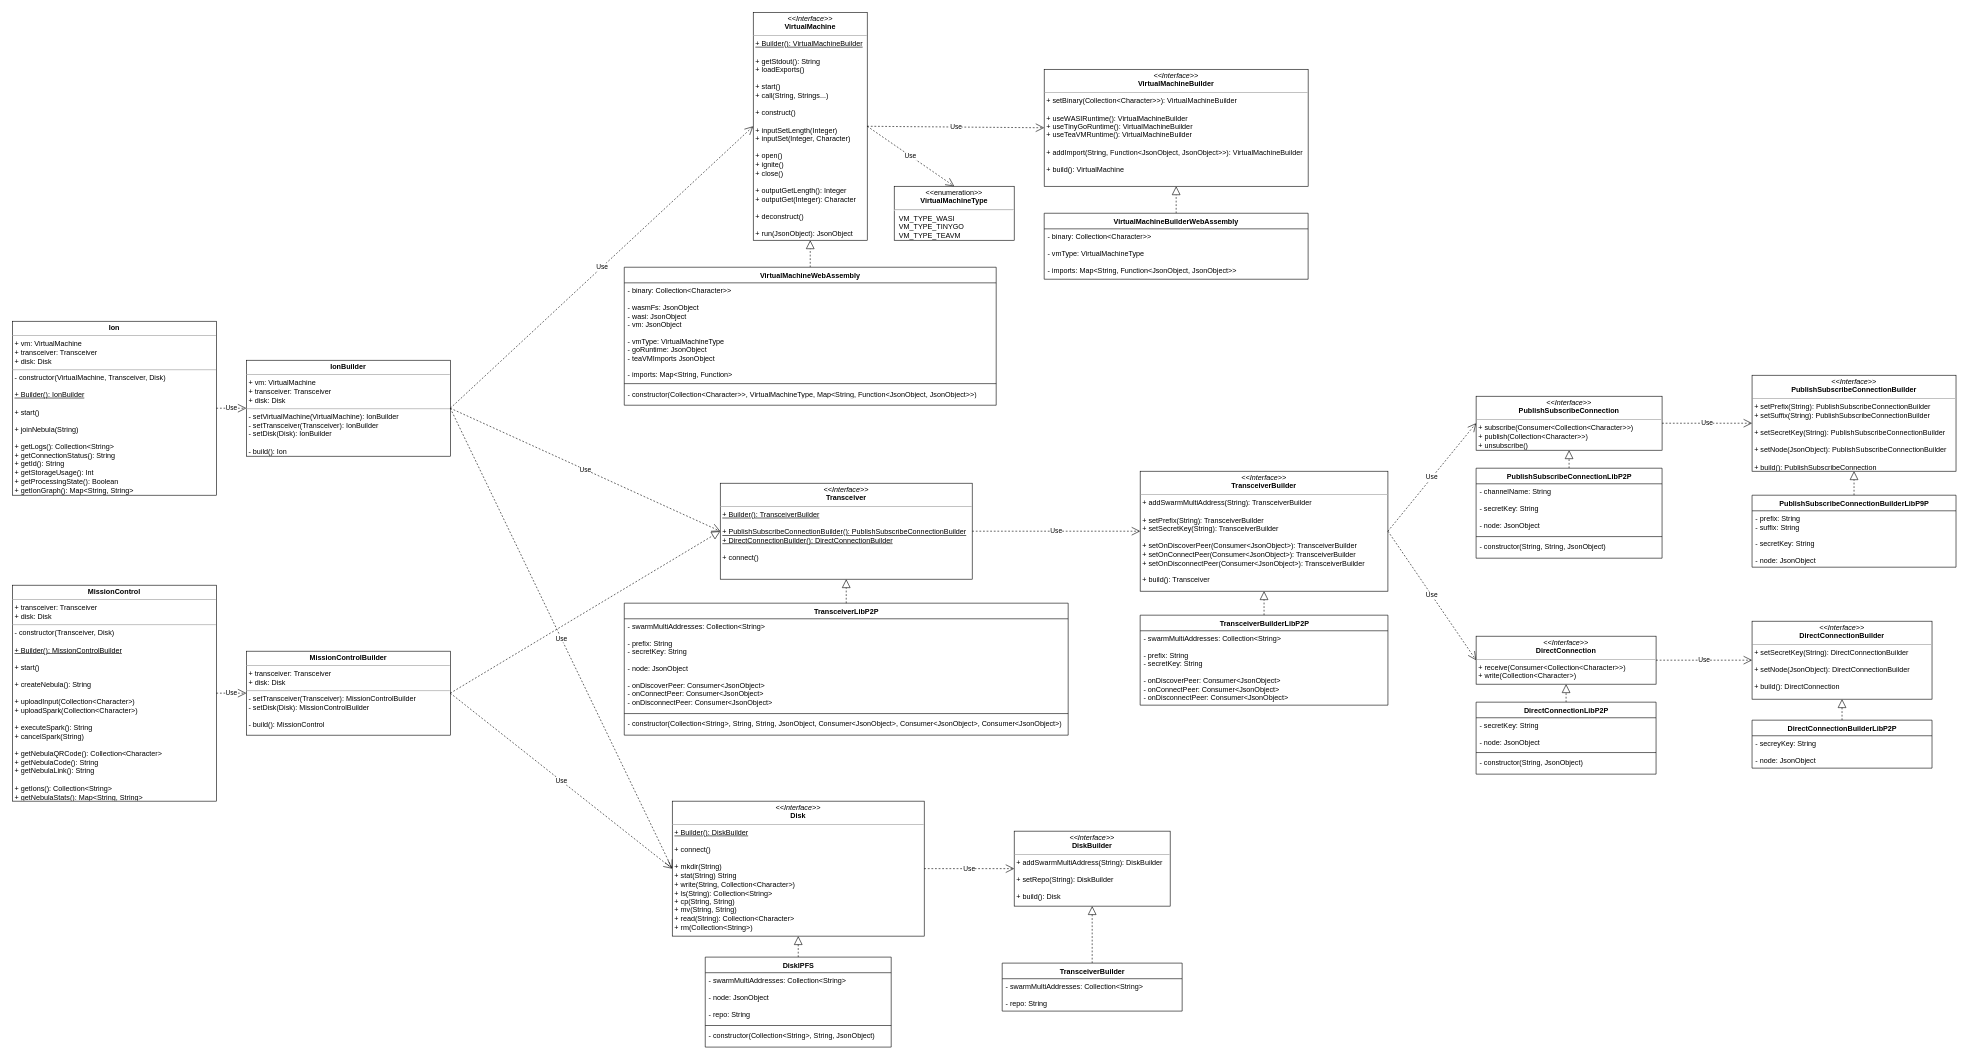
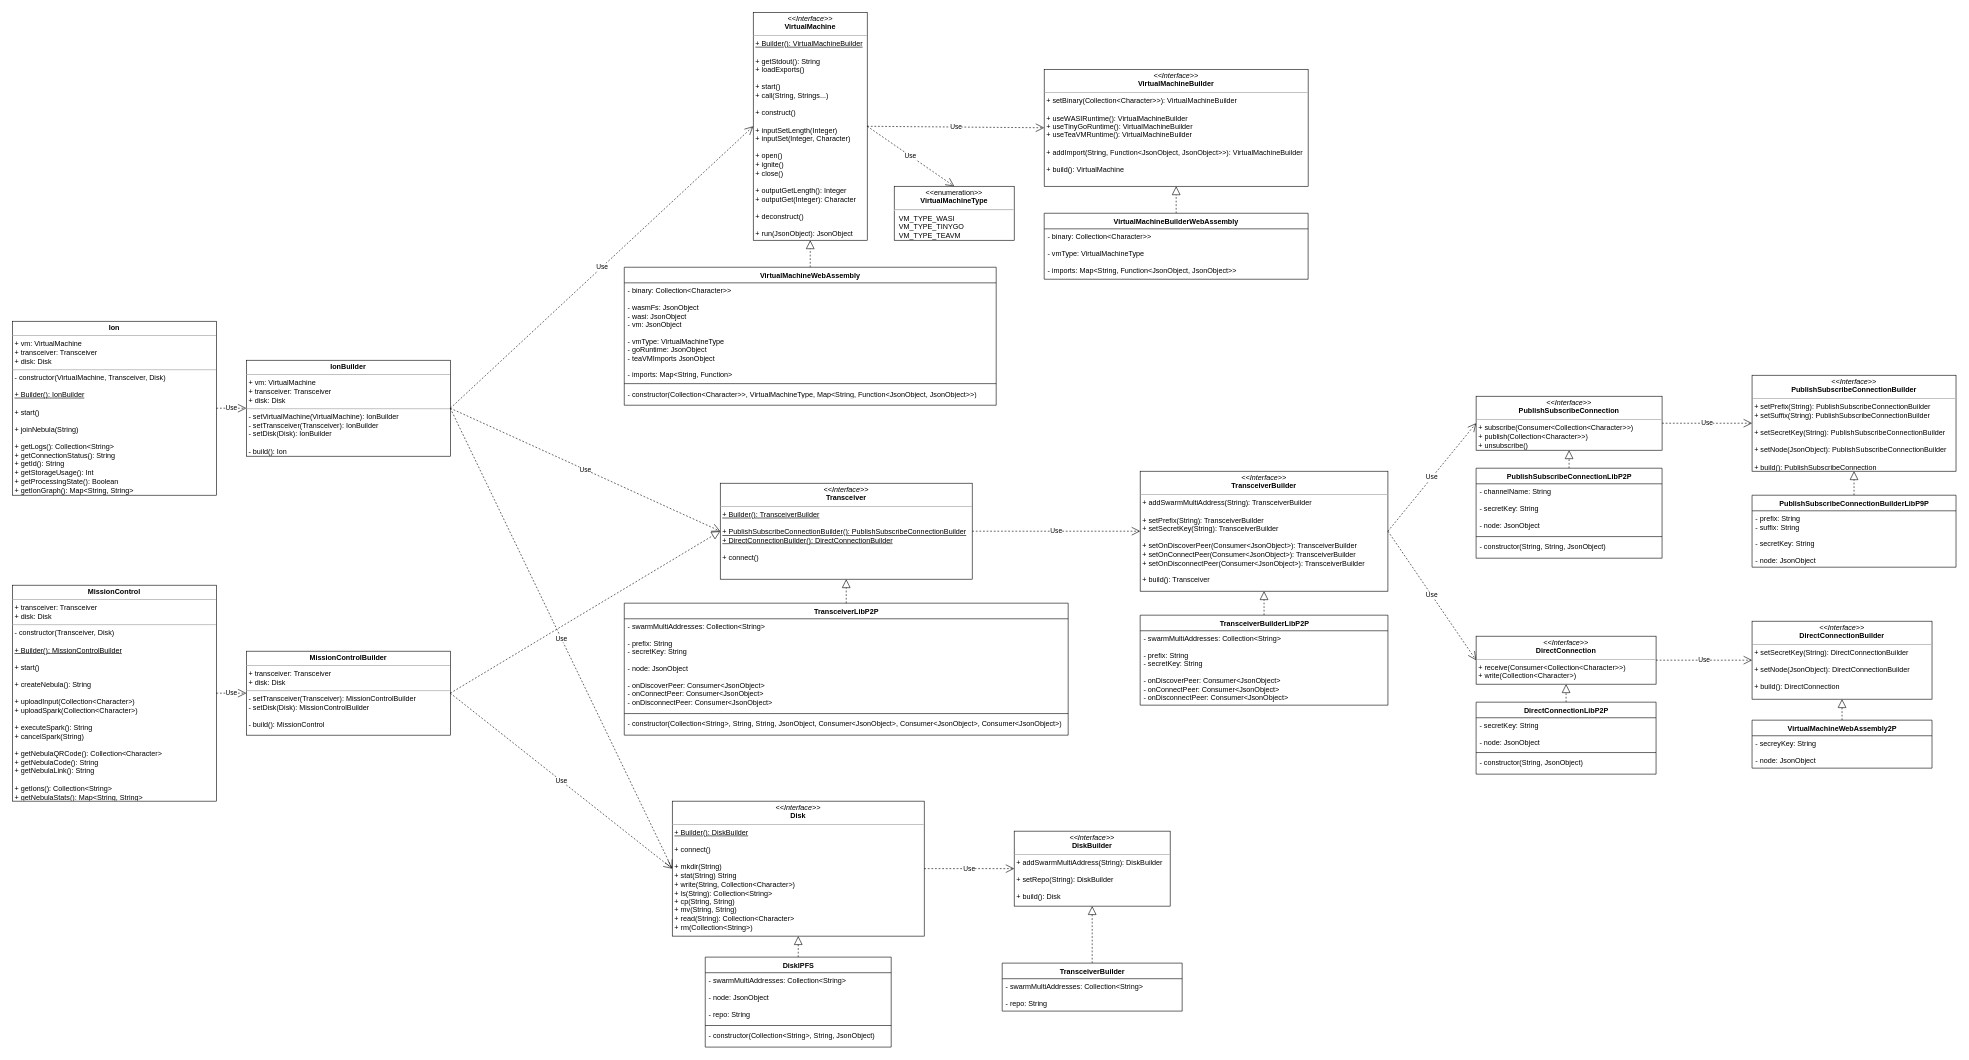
(1843, 729) -> (1843, 729)
